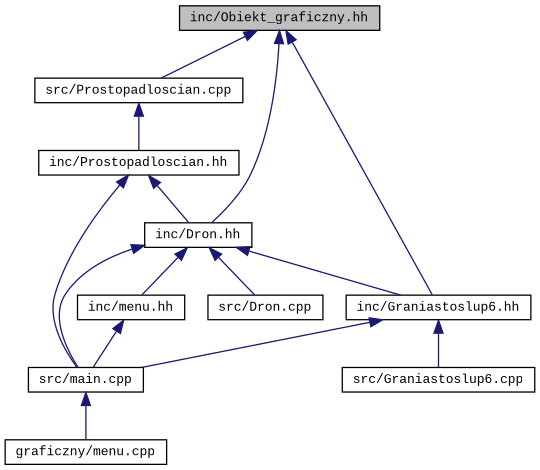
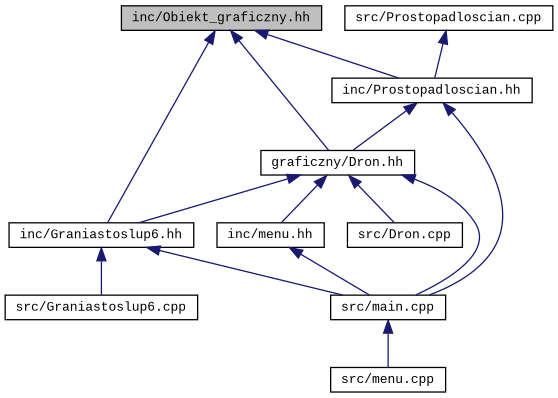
(203, 57) -> (333, 56)
(198, 235) -> (338, 163)
(86, 452) -> (388, 380)
